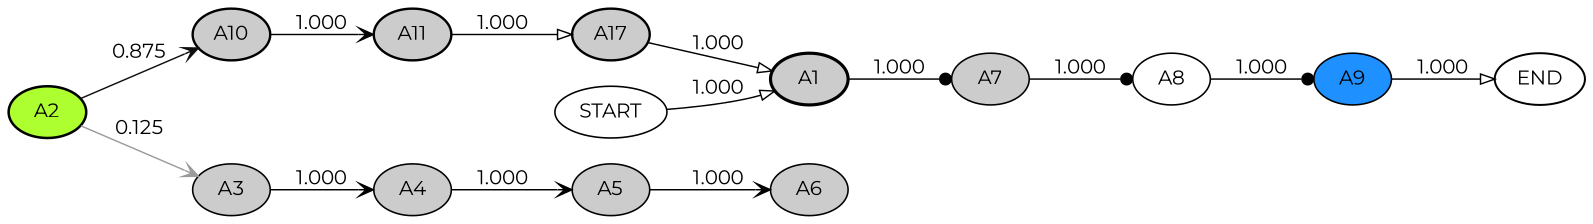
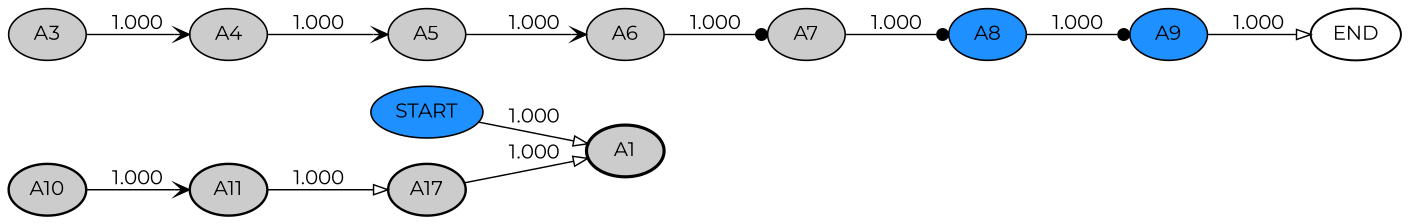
(894, 79) -> (710, 34)
(1172, 79) -> (988, 34)
(47, 112) -> none
(611, 112) -> (427, 112)
